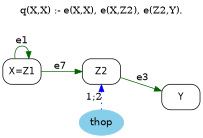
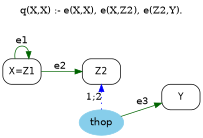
(60, 66) -> (60, 66)
(138, 83) -> (138, 111)
